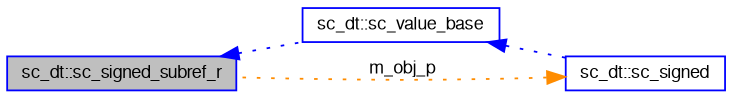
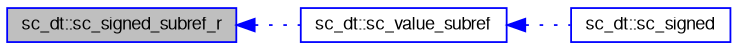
(401, 25) -> (404, 25)
(392, 80) -> none
